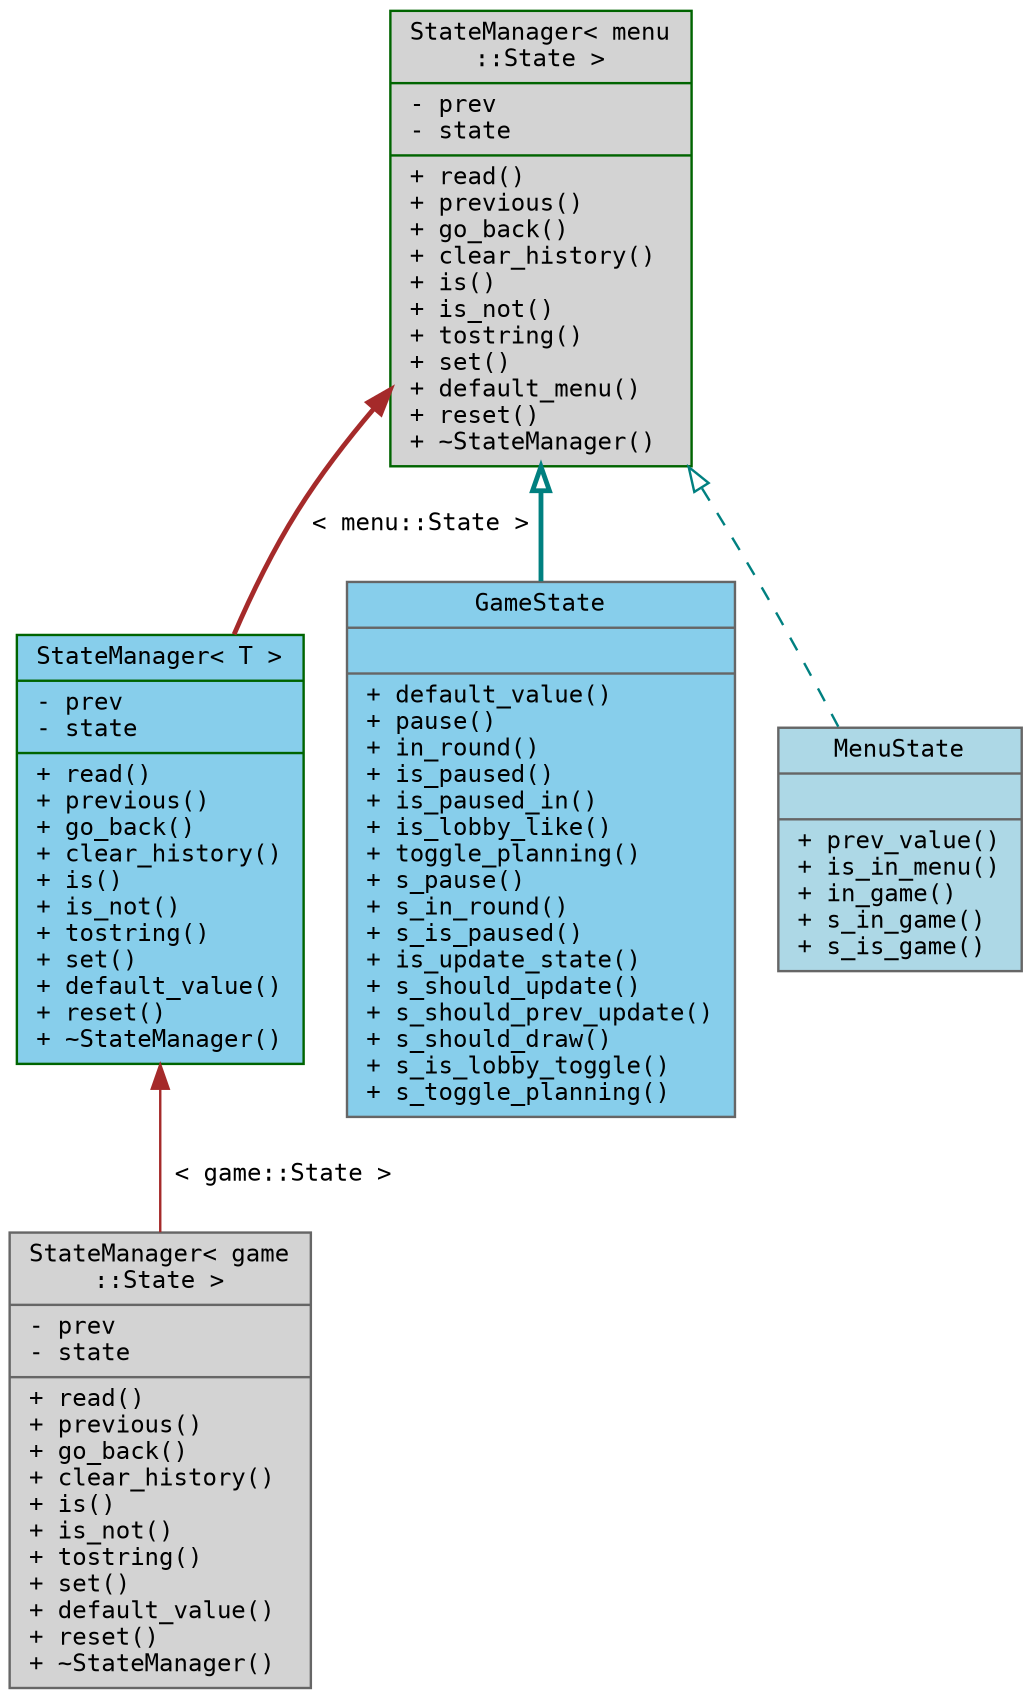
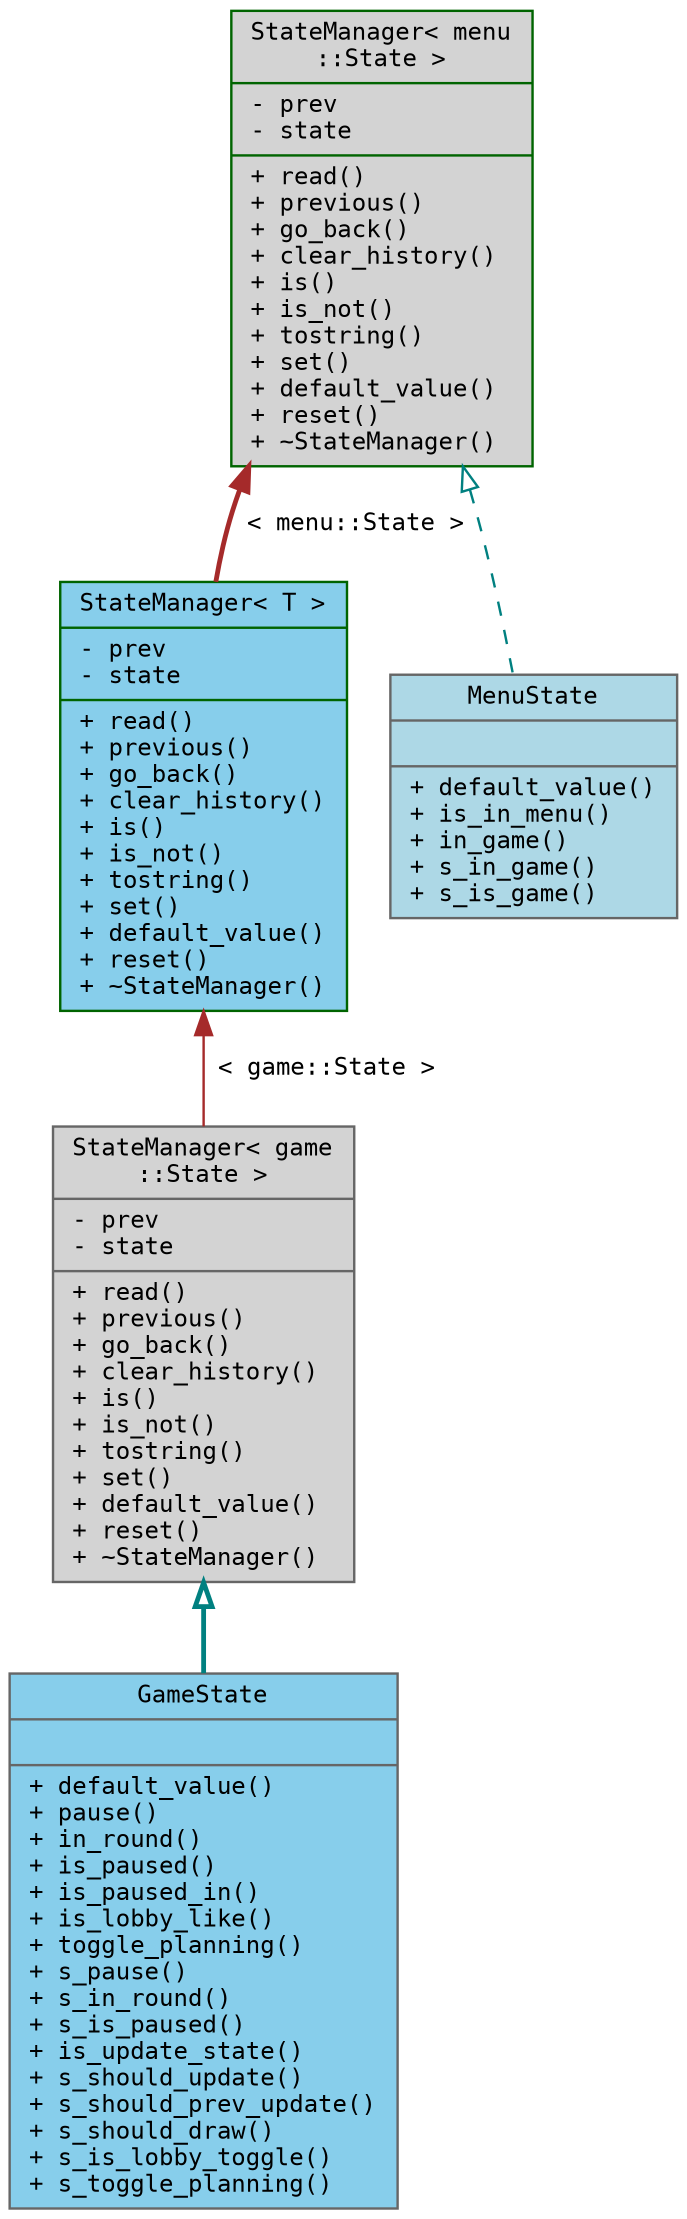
(527, 389) -> (375, 389)
(541, 536) -> (204, 1640)
(900, 841) -> (534, 788)
